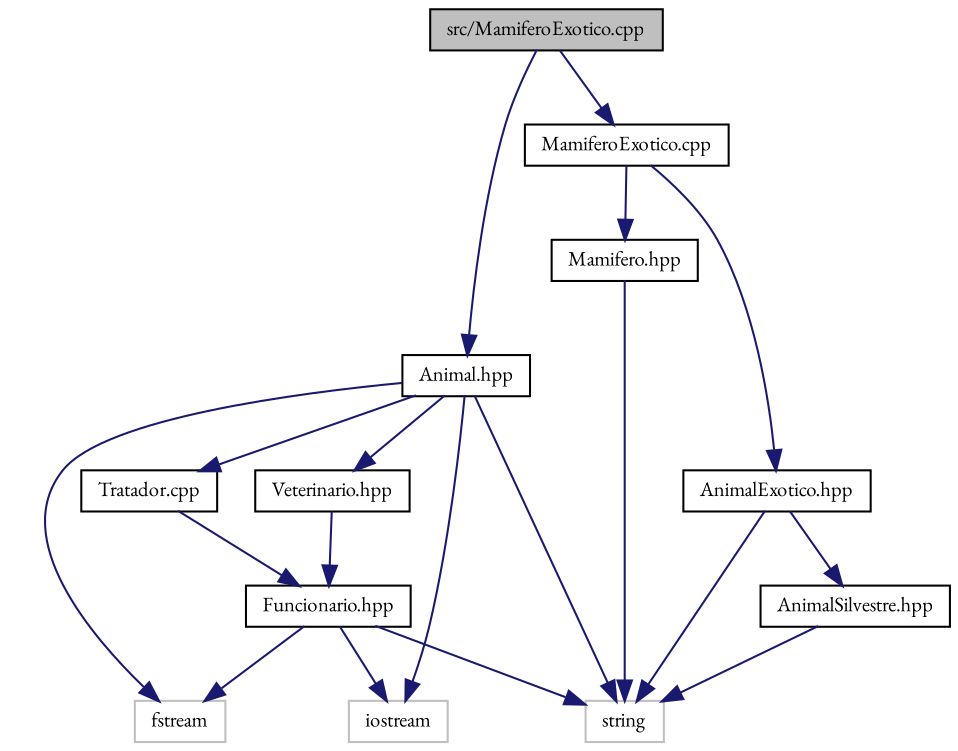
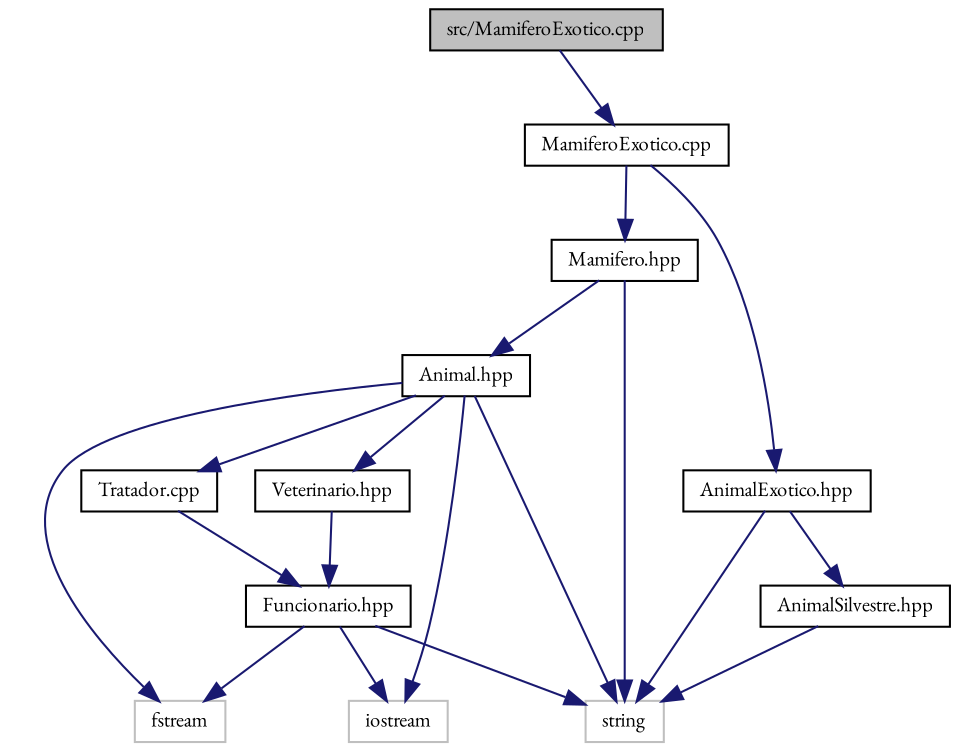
(490, 189) -> (554, 312)
